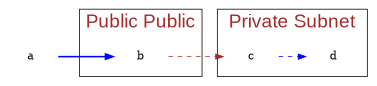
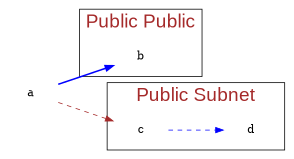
(292, 23) -> (196, 96)
(192, 57) -> (82, 110)
